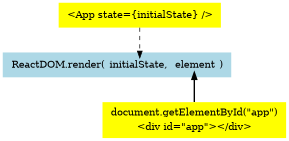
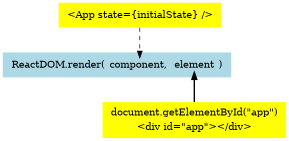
(140, 65) -> (140, 65)
